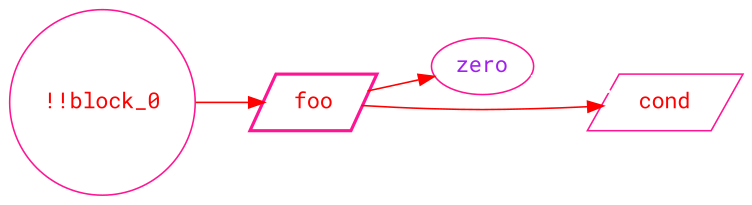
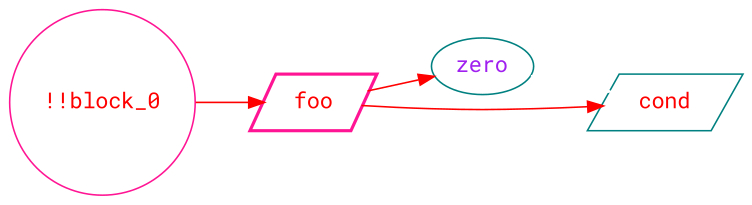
(483, 66) -> (483, 66)
(665, 102) -> (665, 102)
